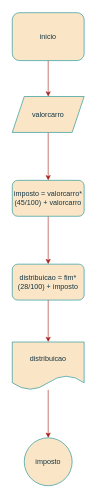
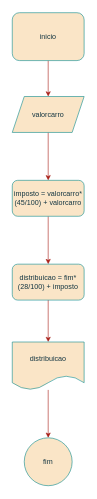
(48, 462) -> (48, 462)
